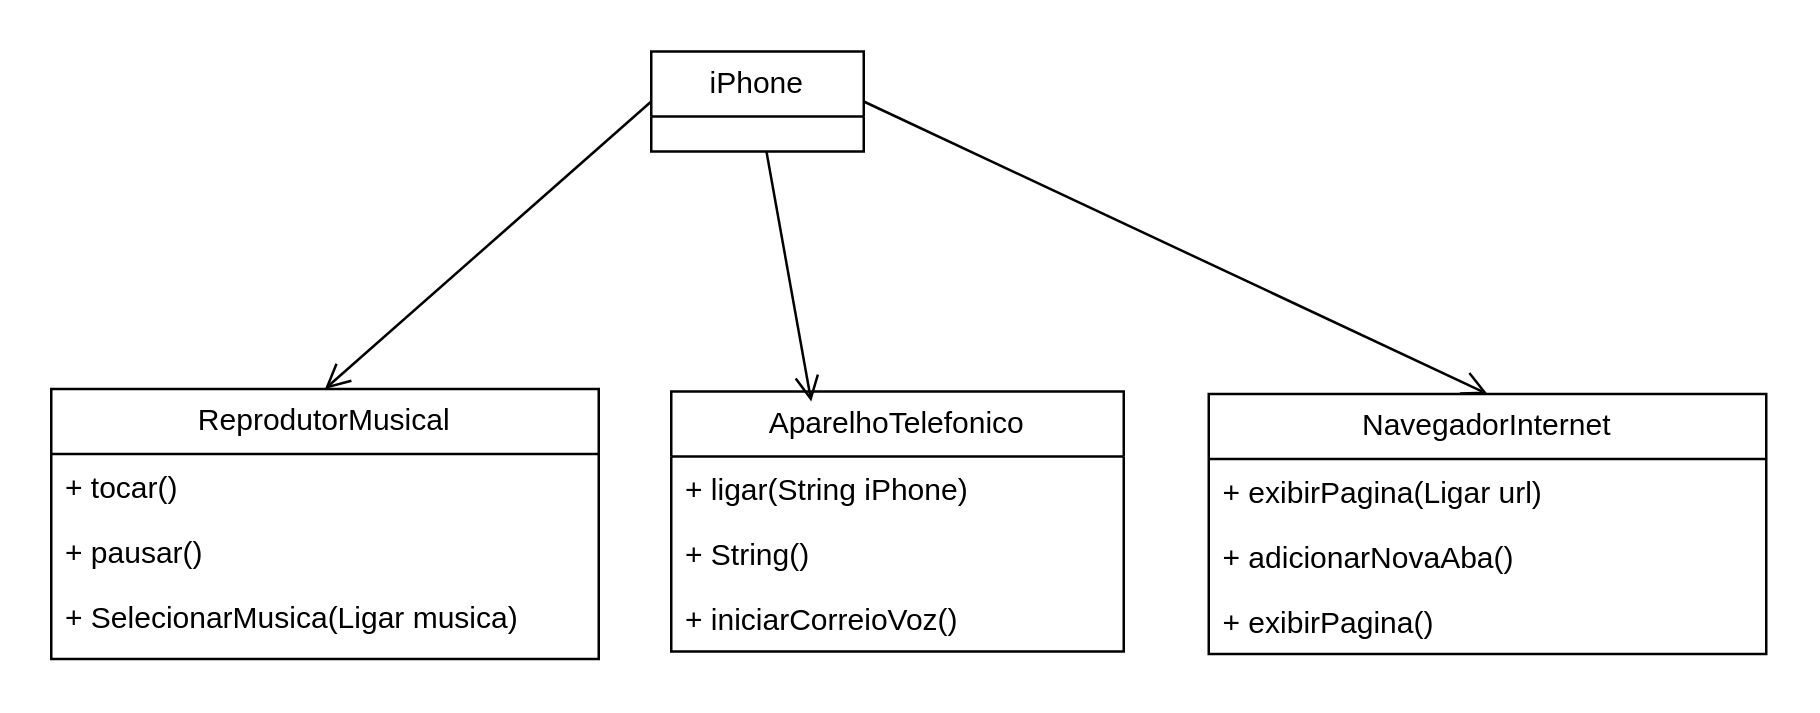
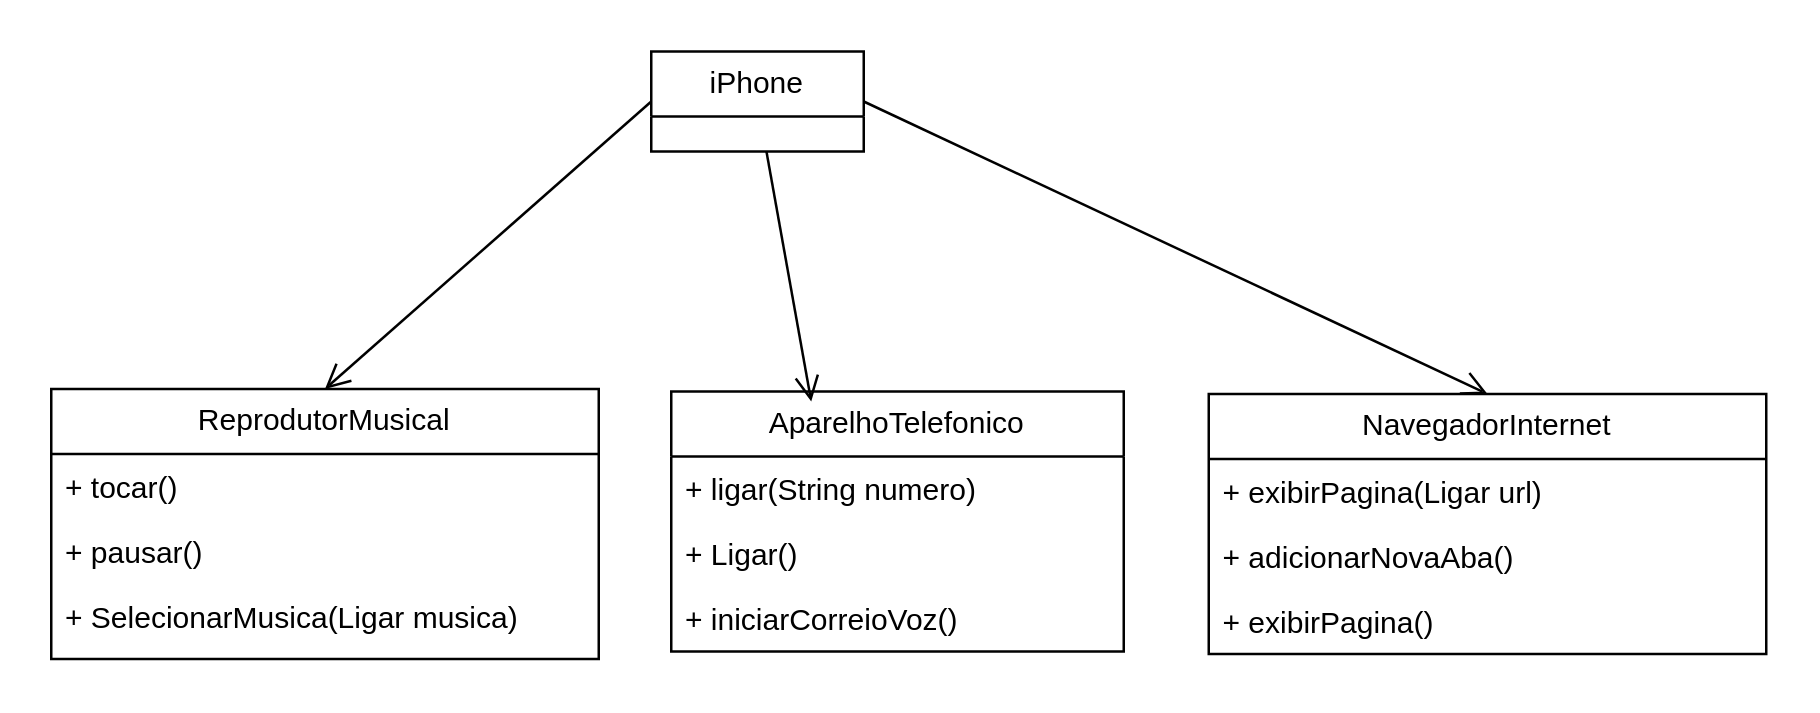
(848, 492) -> (852, 492)
(762, 557) -> (754, 557)
